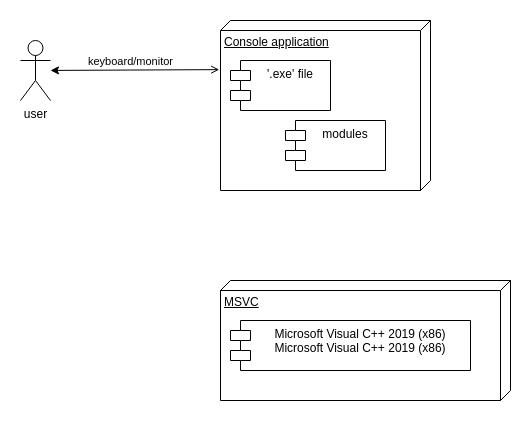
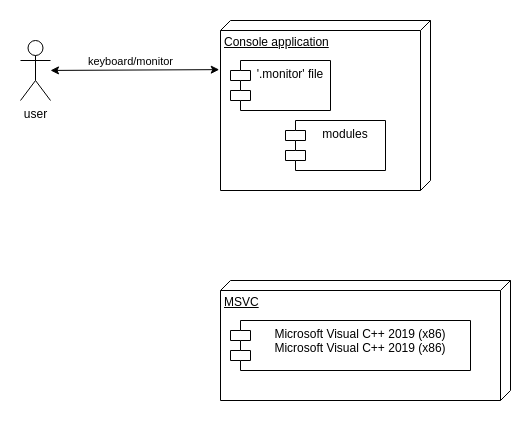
(212, 70) -> (211, 70)
(290, 74) -> (290, 74)
